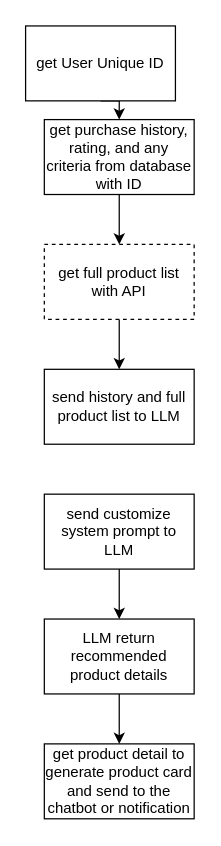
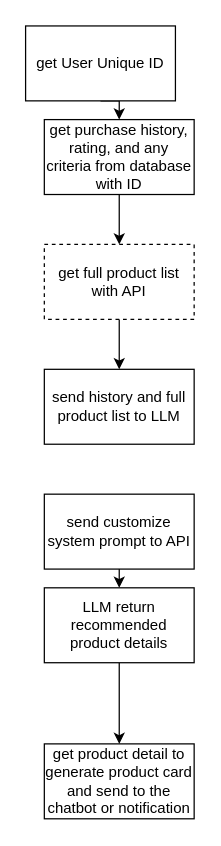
(119, 532) -> (119, 532)
(119, 657) -> (119, 626)
